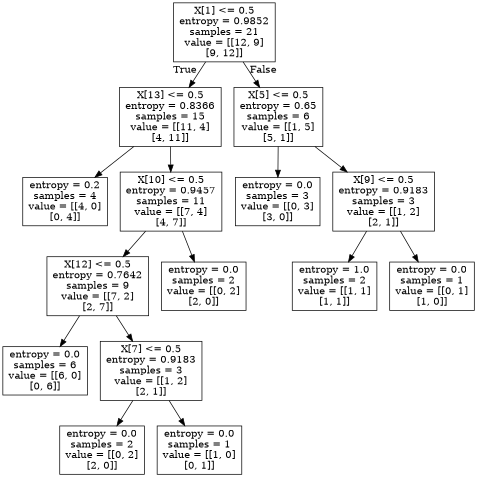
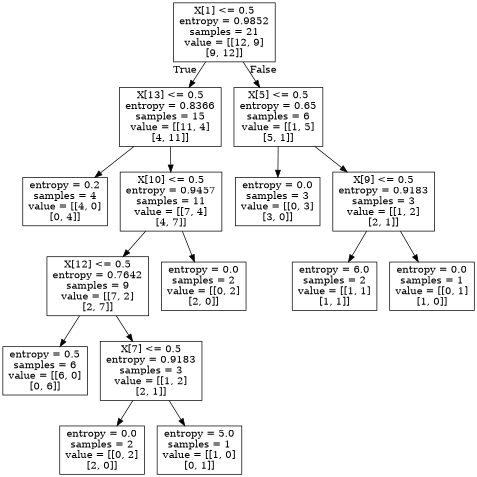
(335, 286) -> (335, 286)
(45, 371) -> (45, 371)
(199, 450) -> (199, 450)
